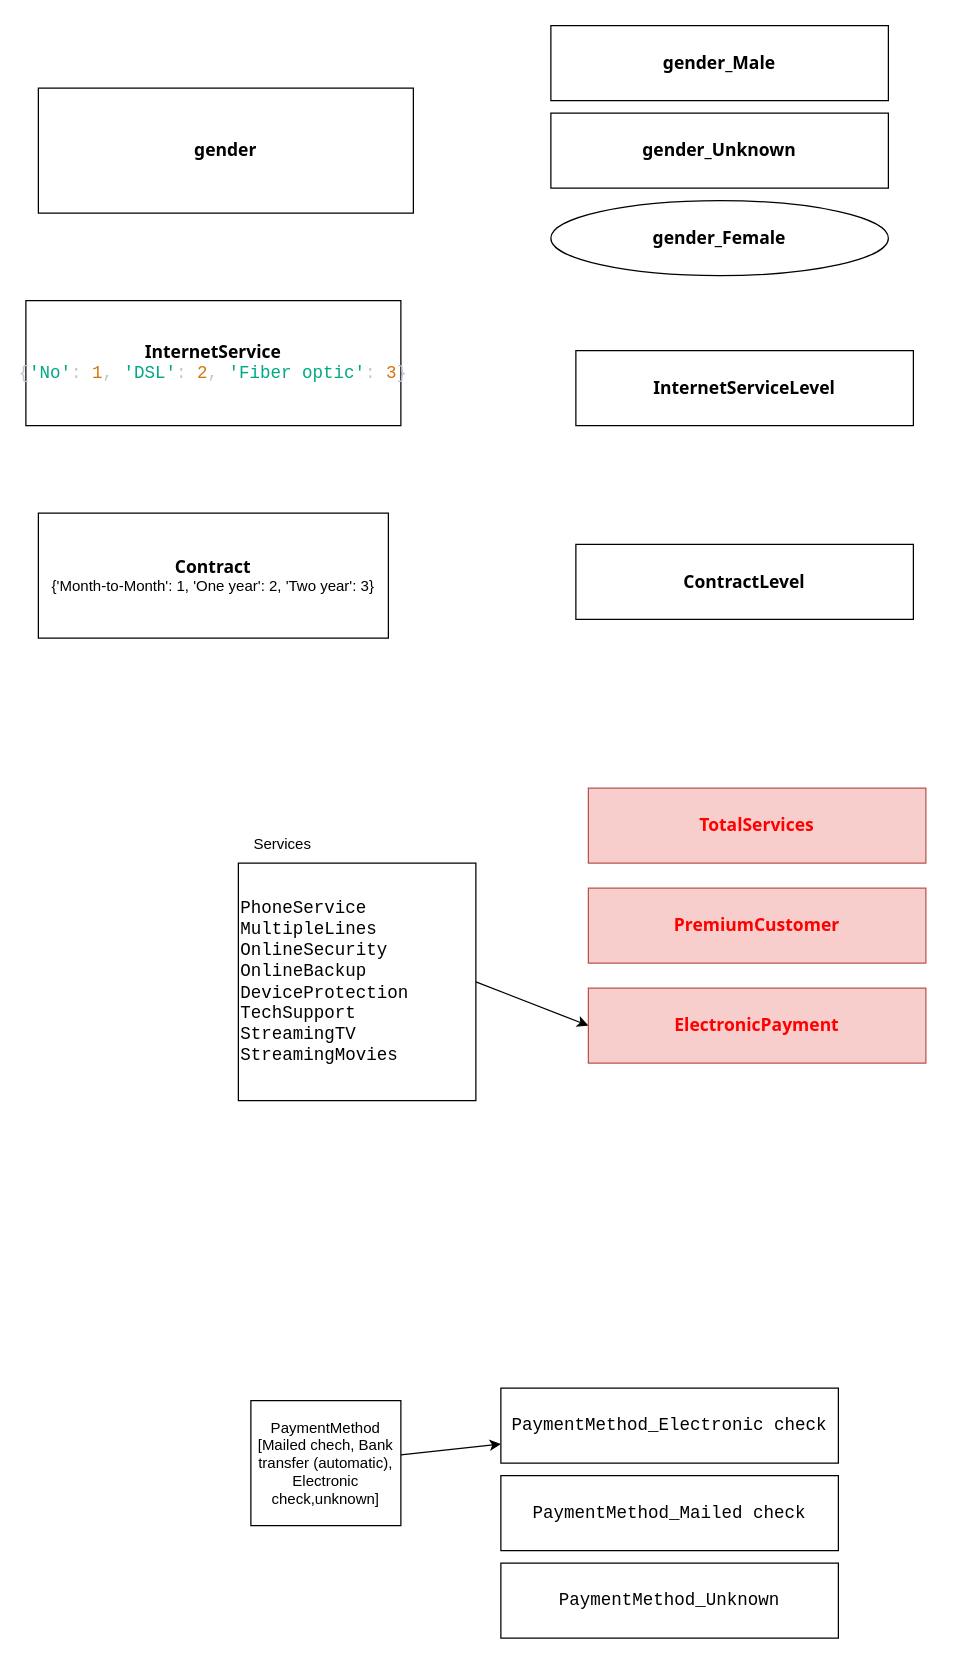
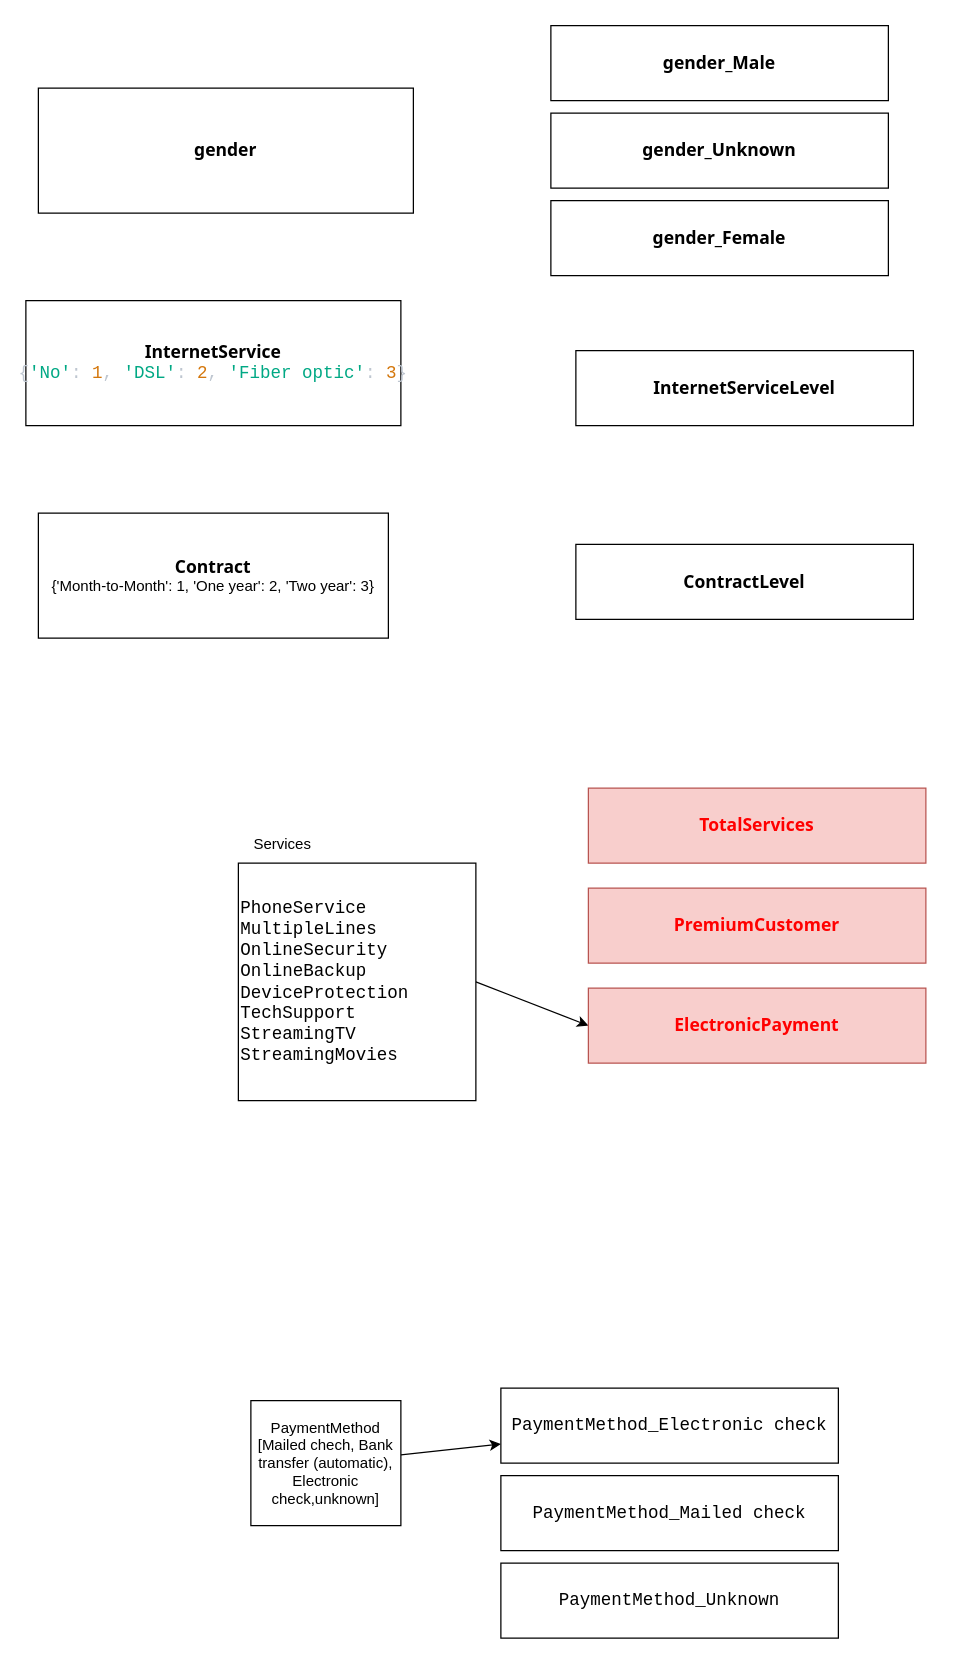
(719, 238) -> (719, 238)
